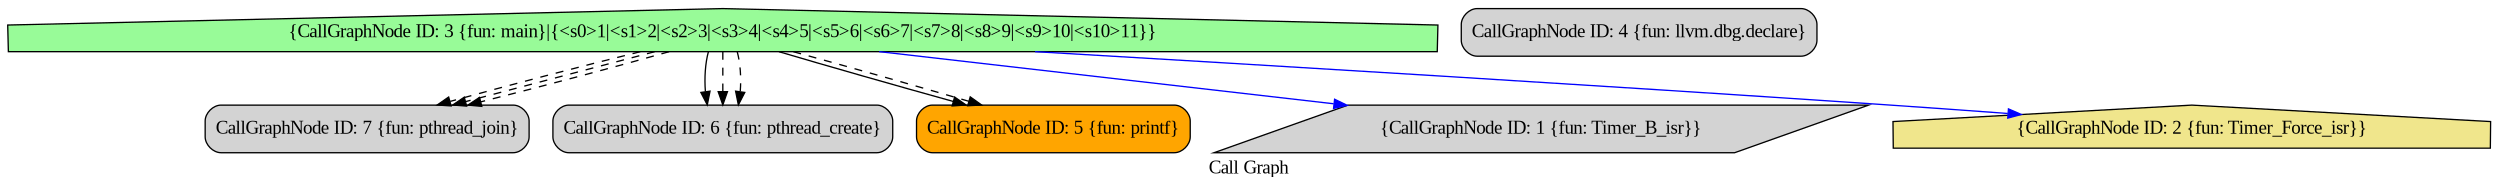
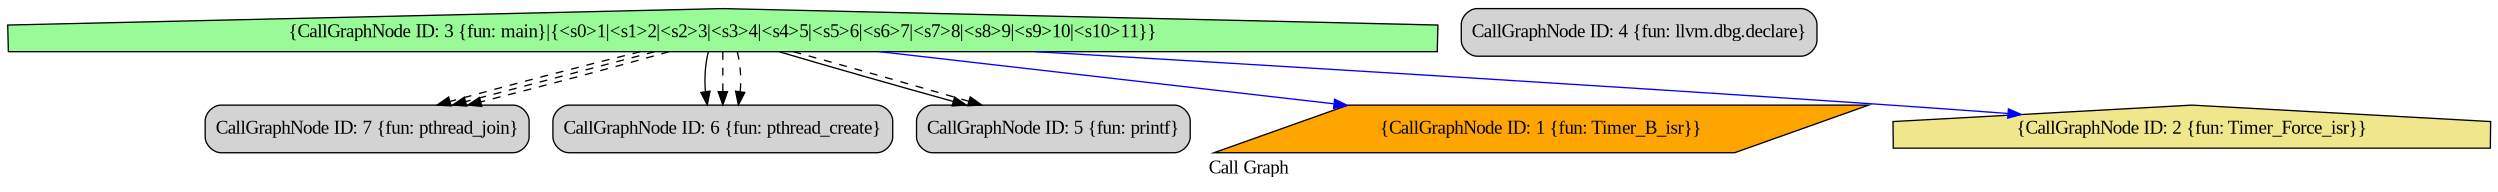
(1053, 129) -> (1053, 129)
(1541, 129) -> (1541, 129)
